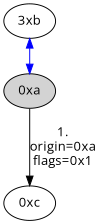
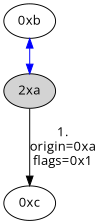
(30, 21) -> (30, 21)
(30, 91) -> (30, 91)
